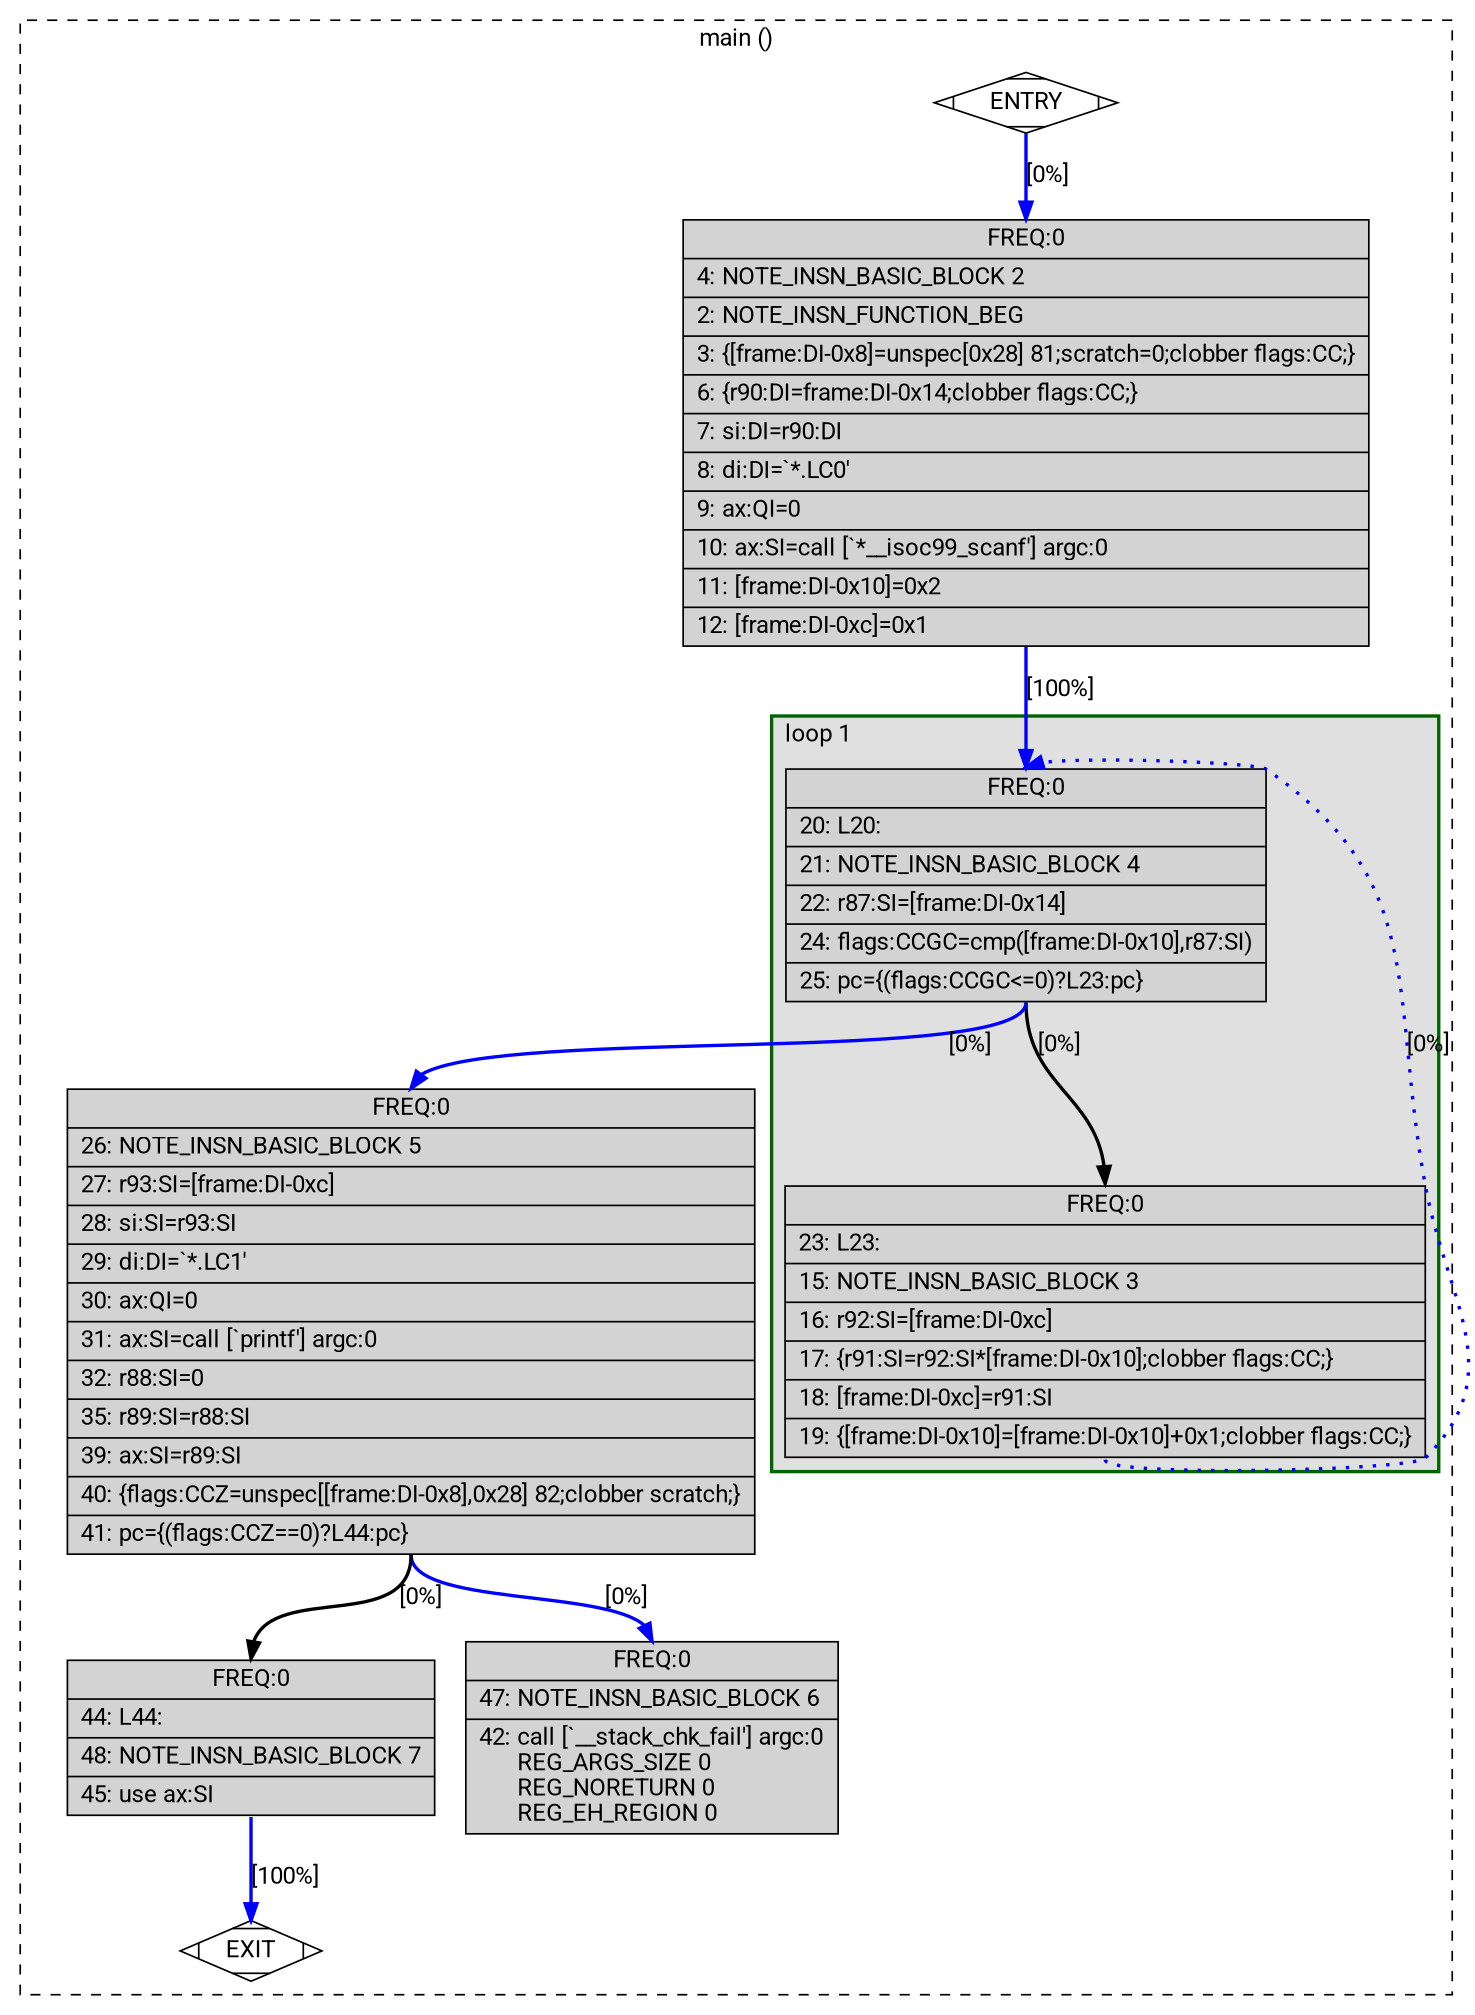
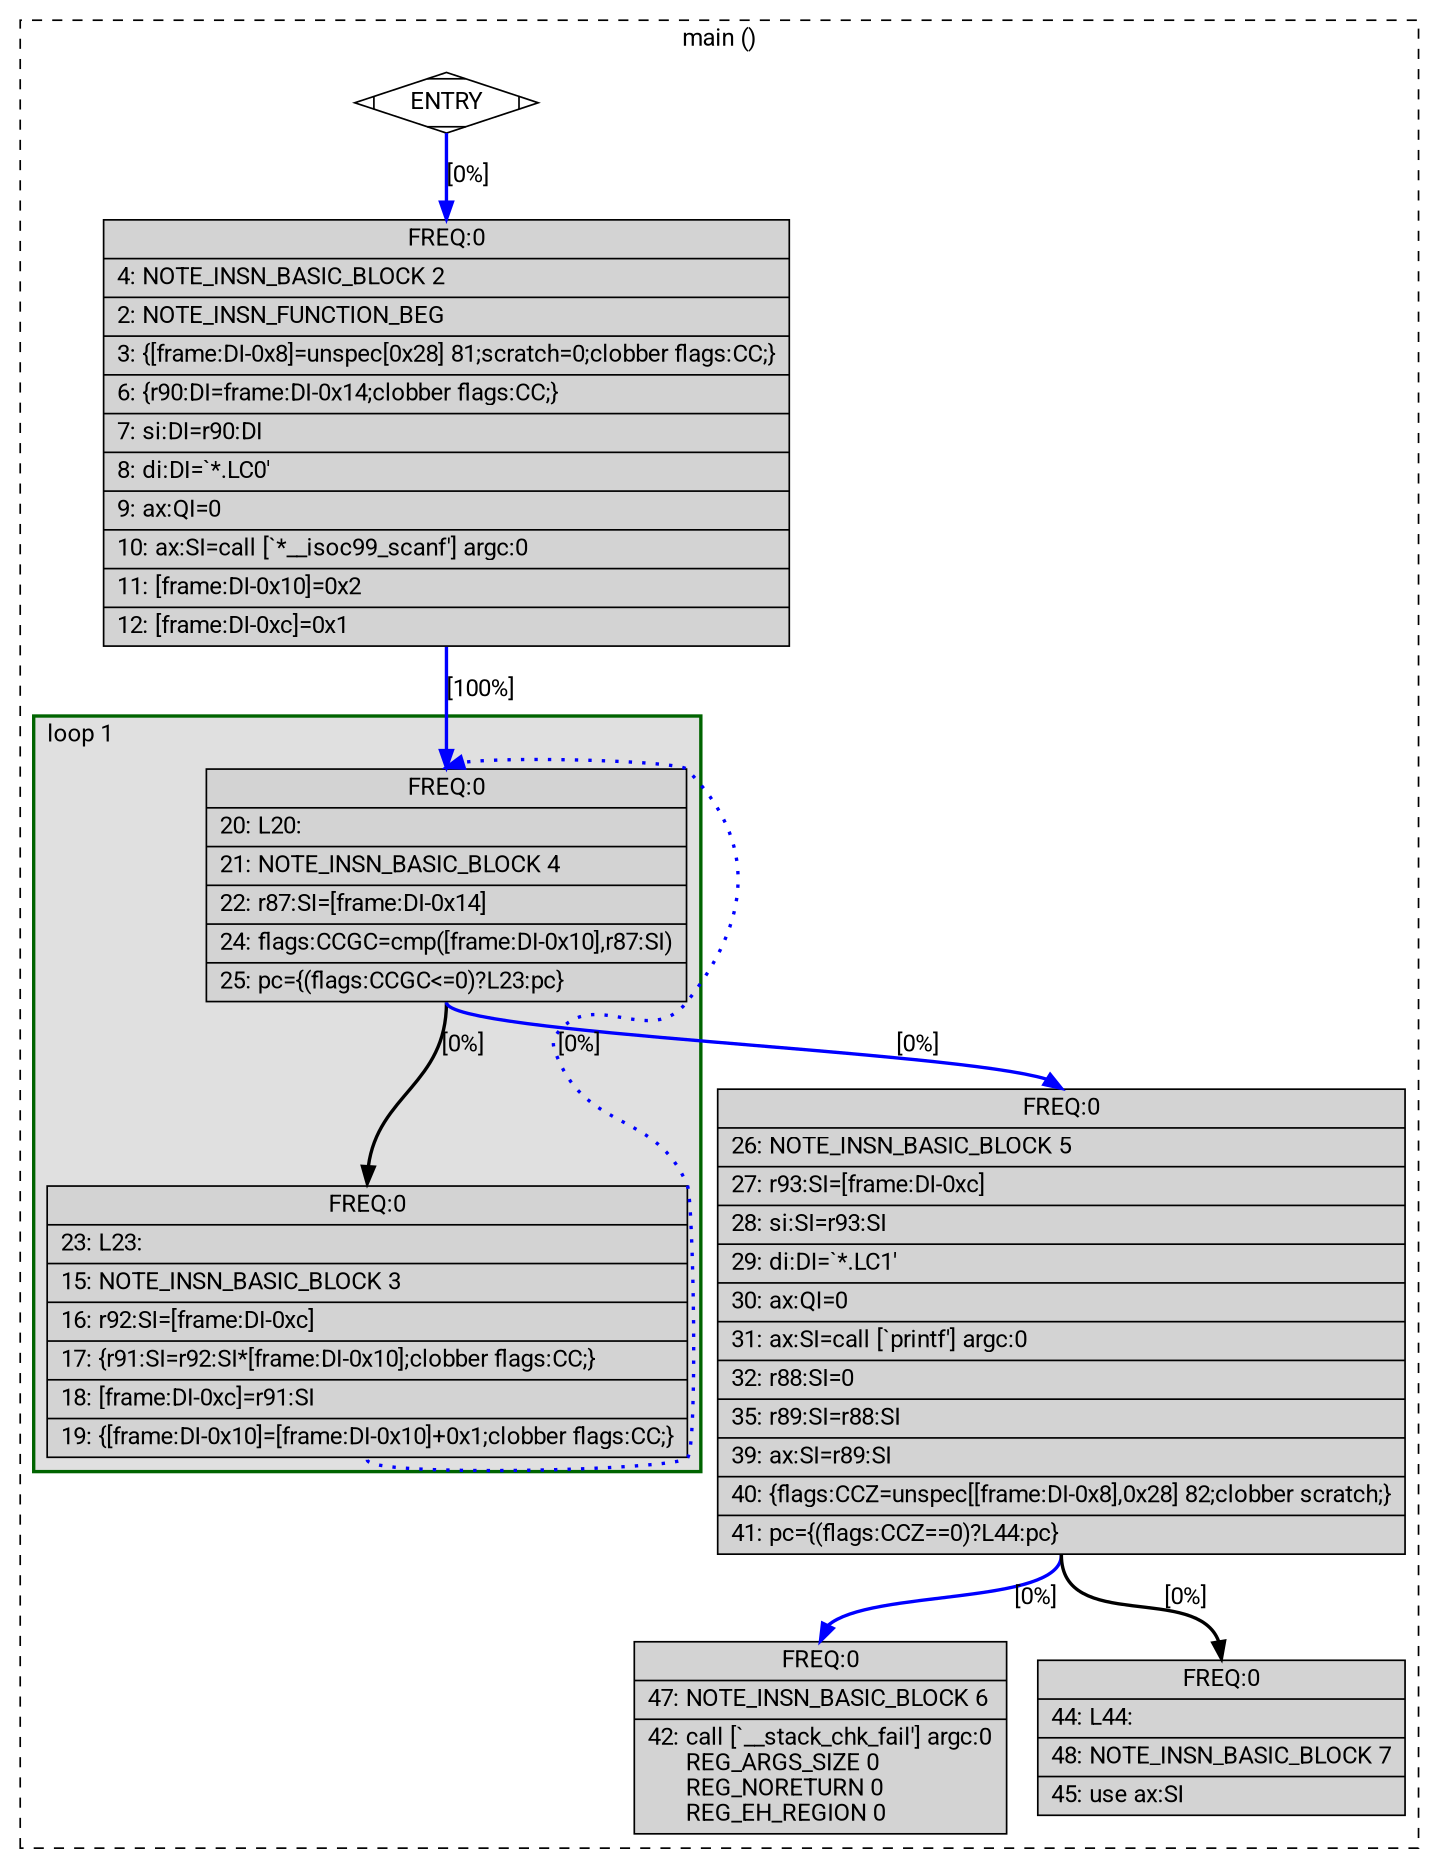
(251, 1951) -> none
